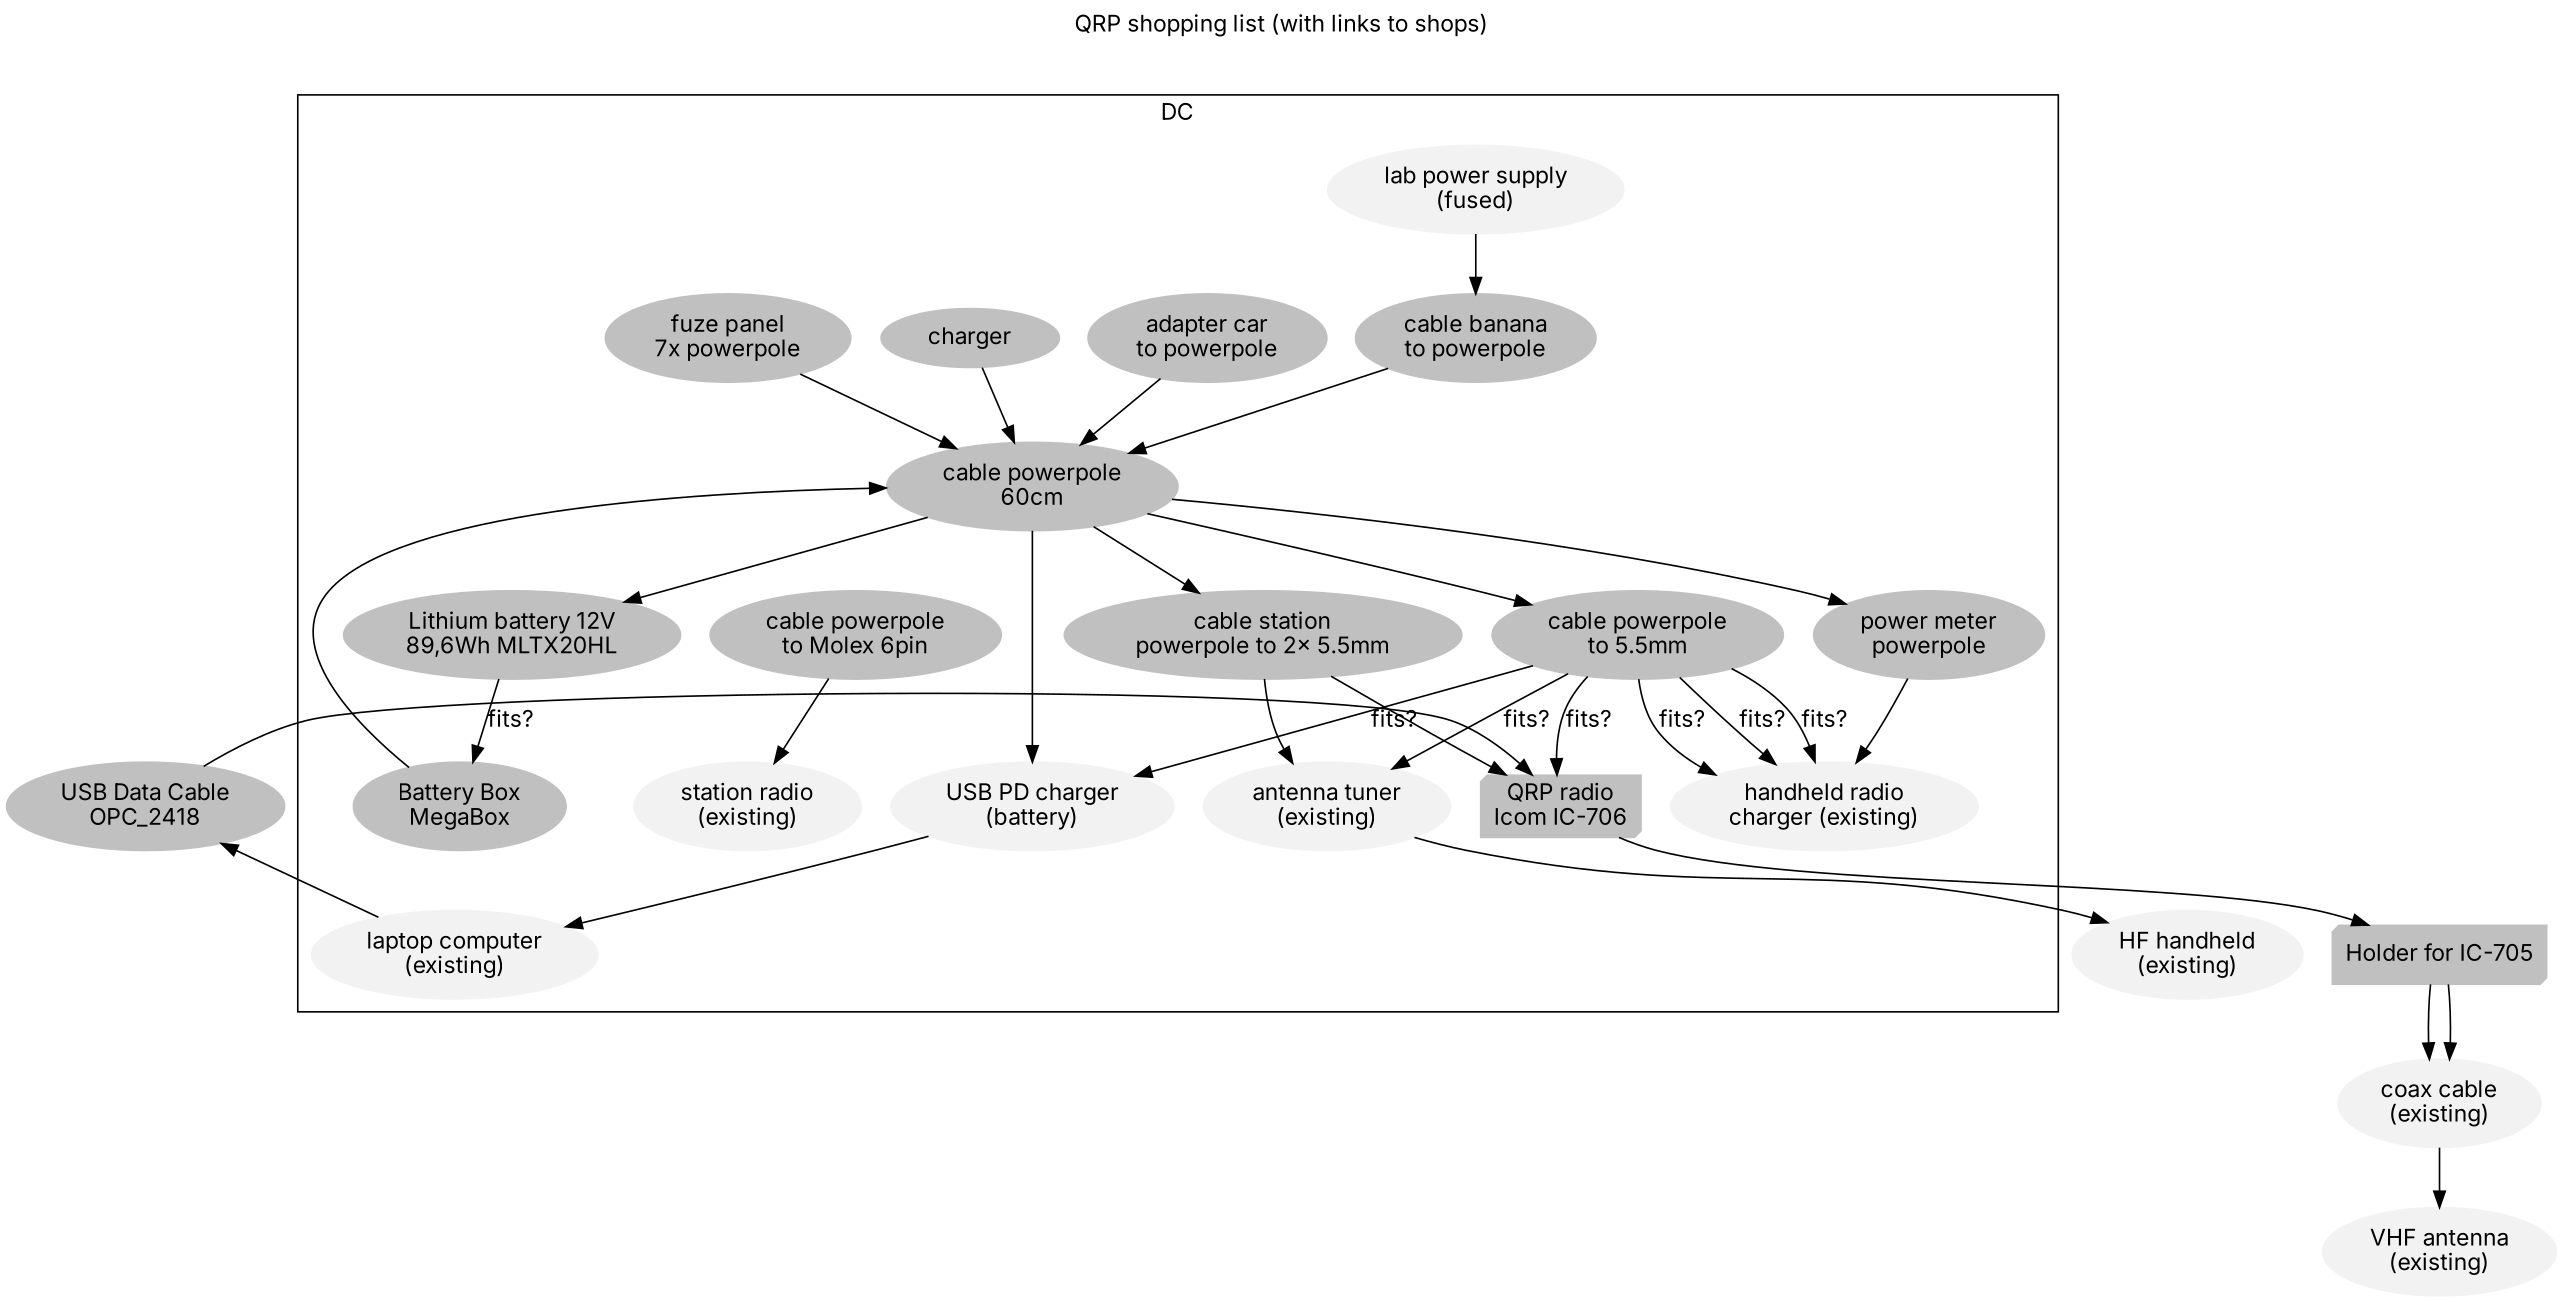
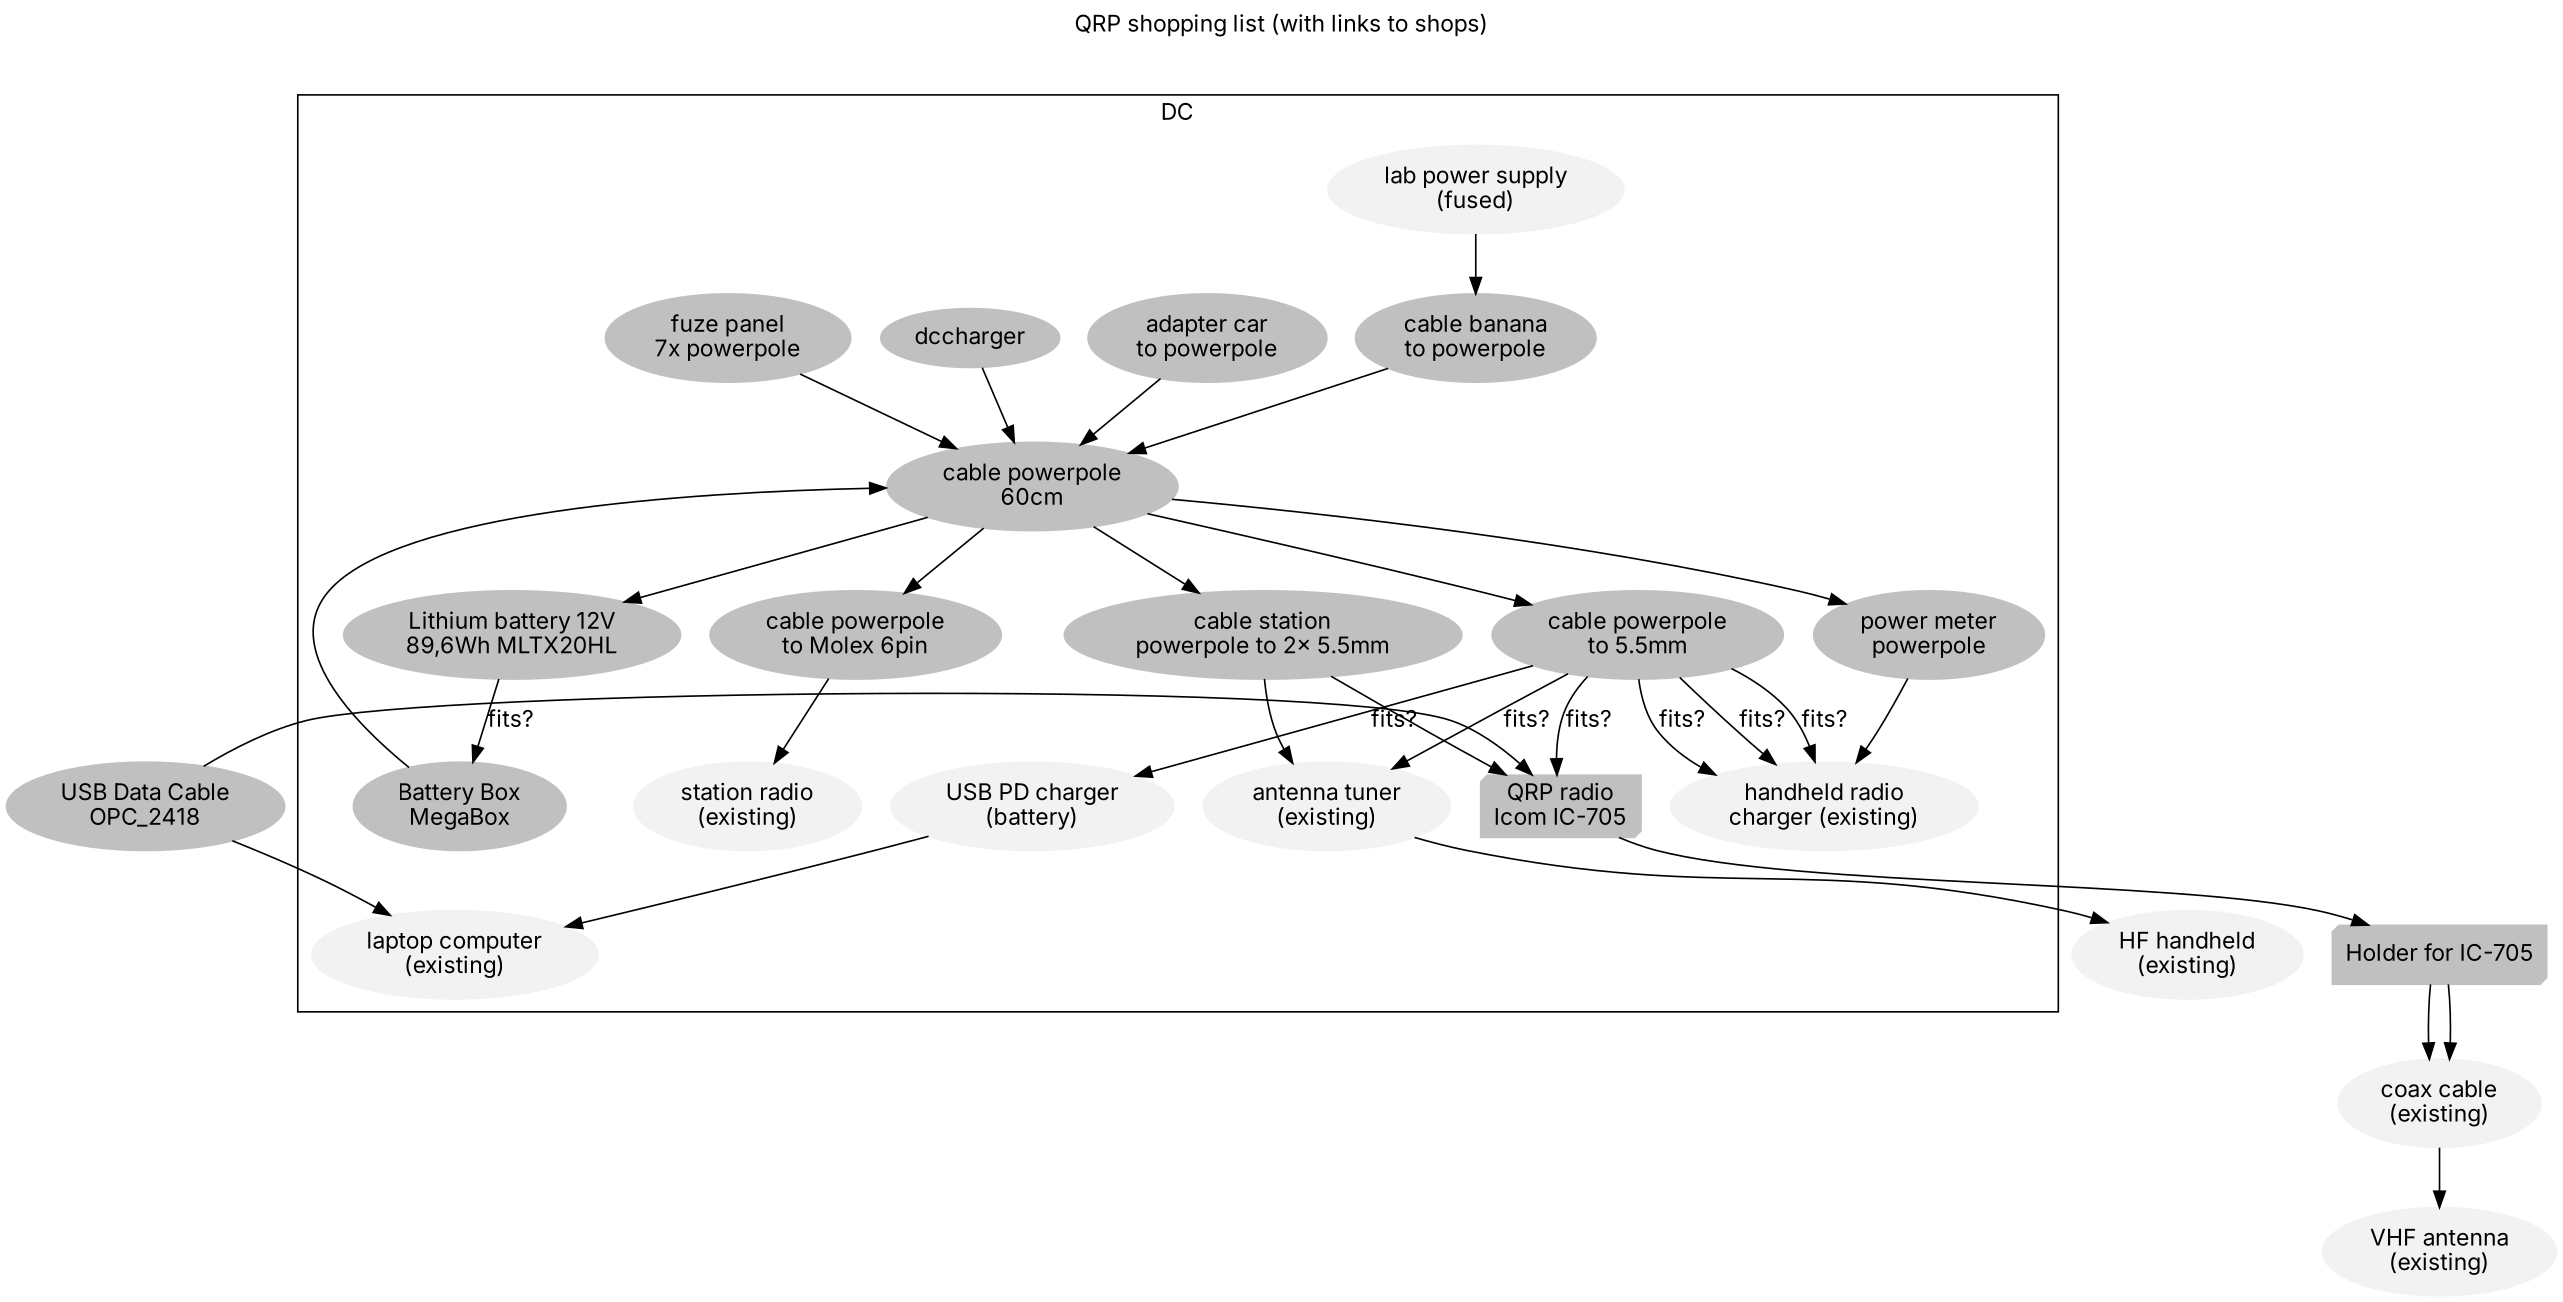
(970, 338) -> (970, 338)
(1032, 638) -> (951, 555)
(1561, 806) -> (1561, 806)
(311, 886) -> (309, 873)
